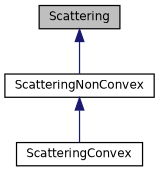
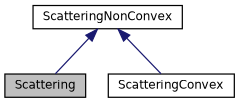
(80, 58) -> (72, 56)
